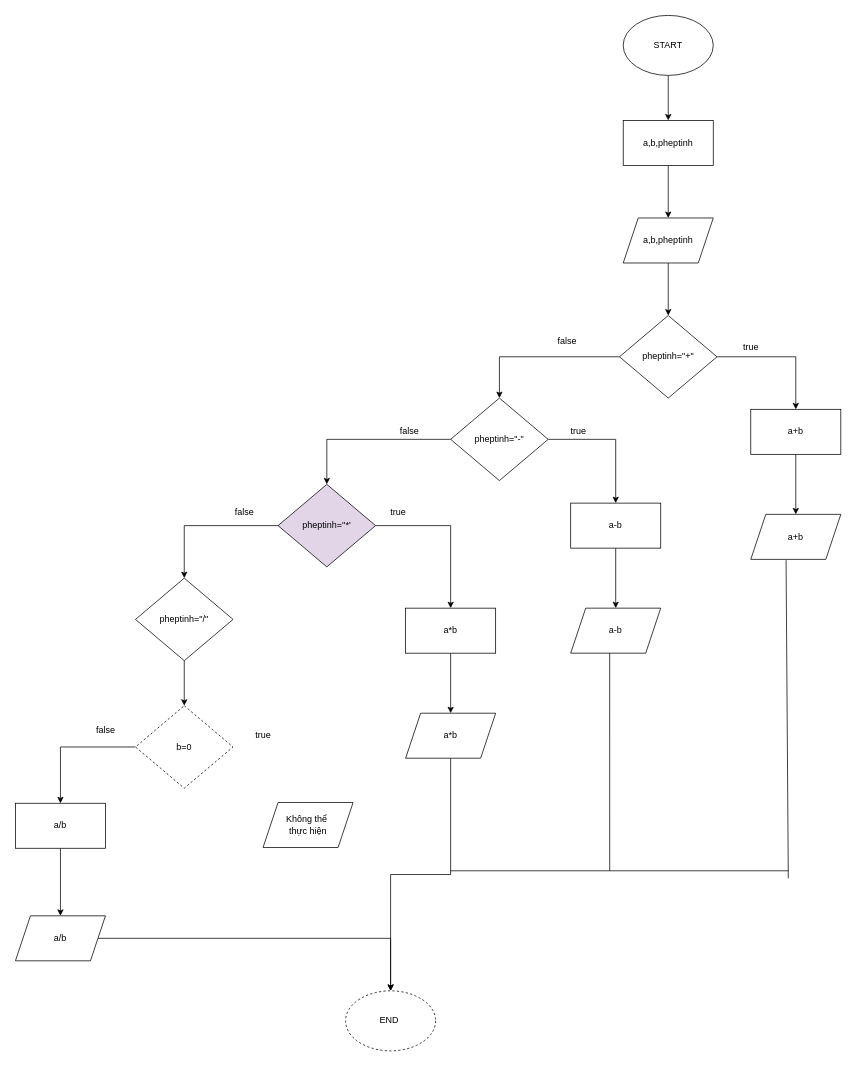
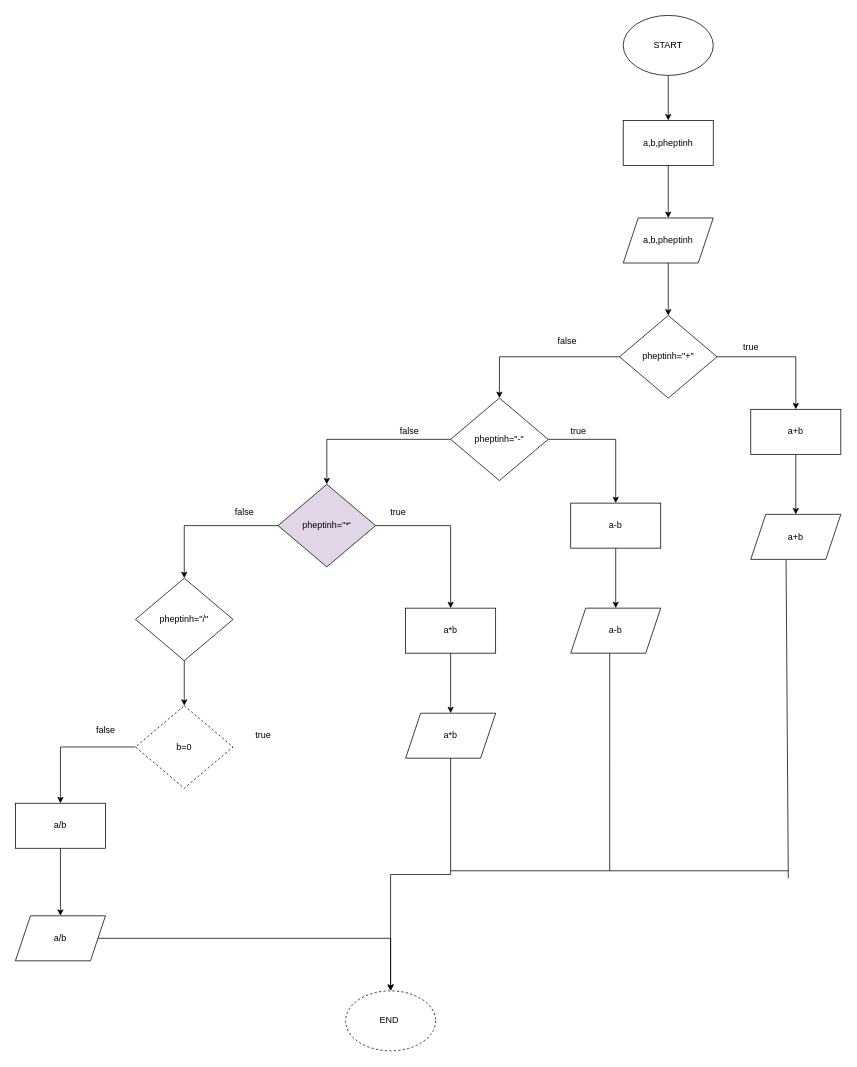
(308, 825) -> none
